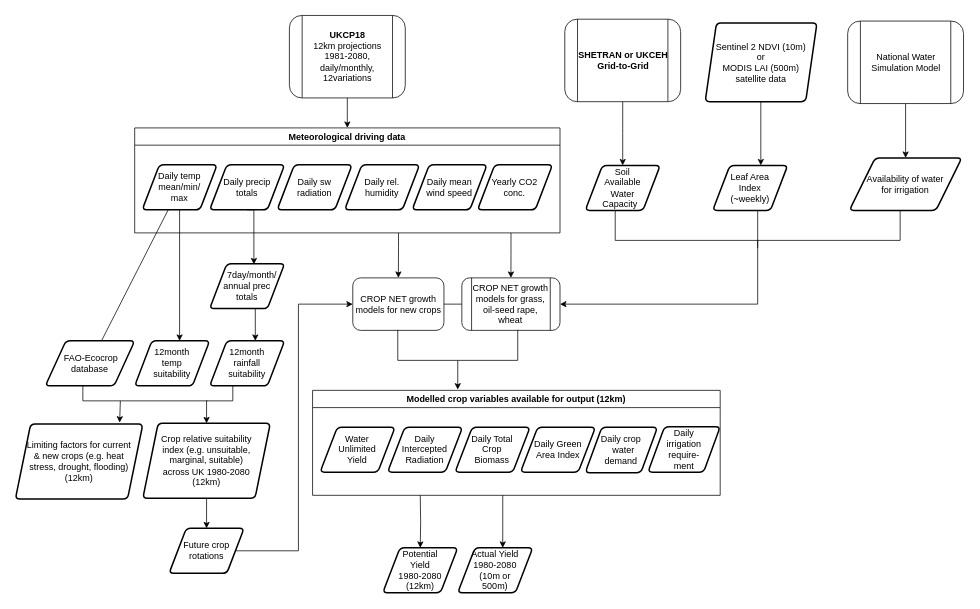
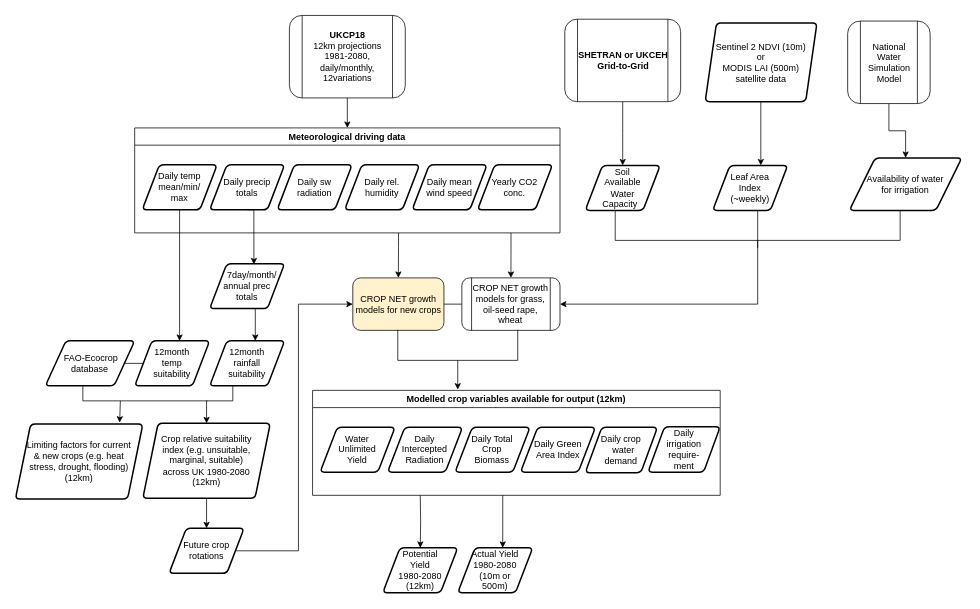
(906, 62) -> (889, 62)
(135, 276) -> (134, 363)
(398, 304) -> (398, 304)
